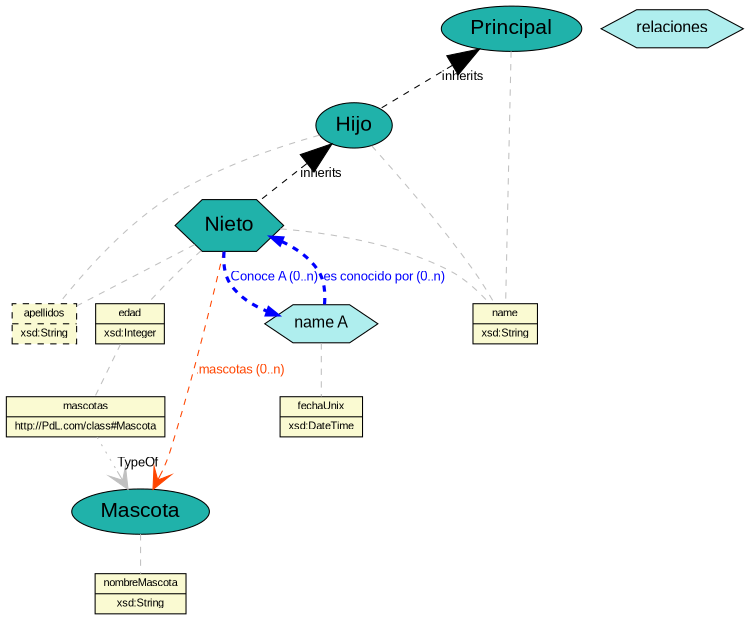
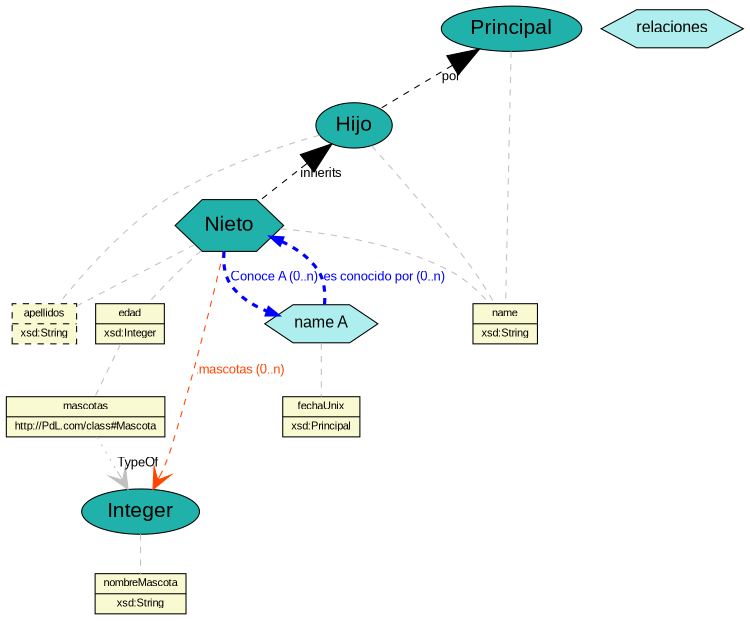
(463, 77) -> (451, 77)
(321, 426) -> (321, 426)
(141, 512) -> (141, 512)
